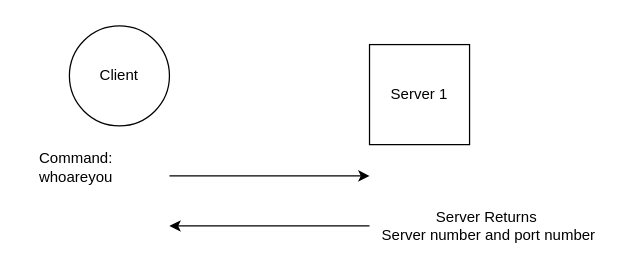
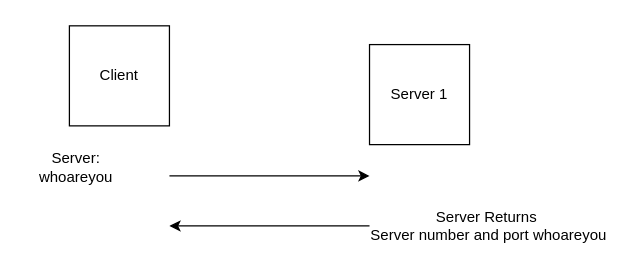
(119, 76) -> (119, 76)
(76, 167) -> (76, 167)
(489, 226) -> (489, 226)
